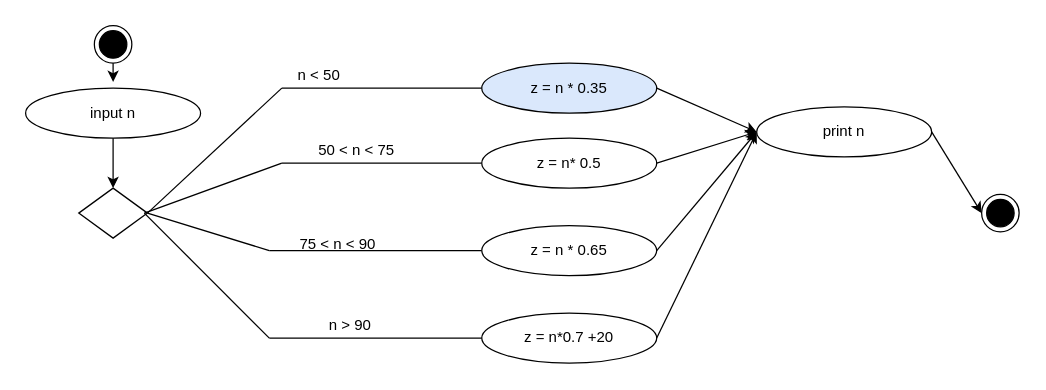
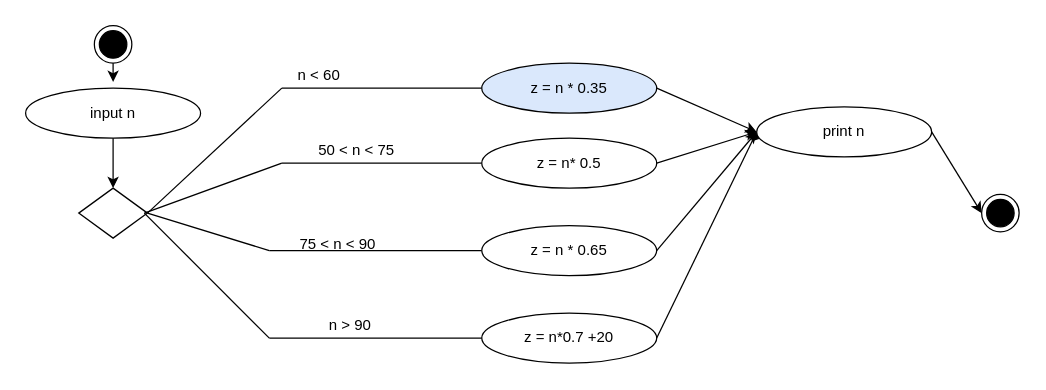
(319, 76) -> (319, 76)
(753, 140) -> (753, 141)
